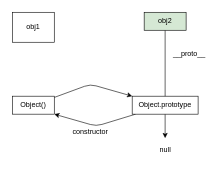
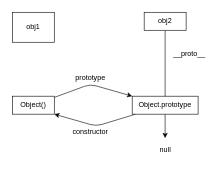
(165, 21) -> (165, 21)
none -> (90, 78)
